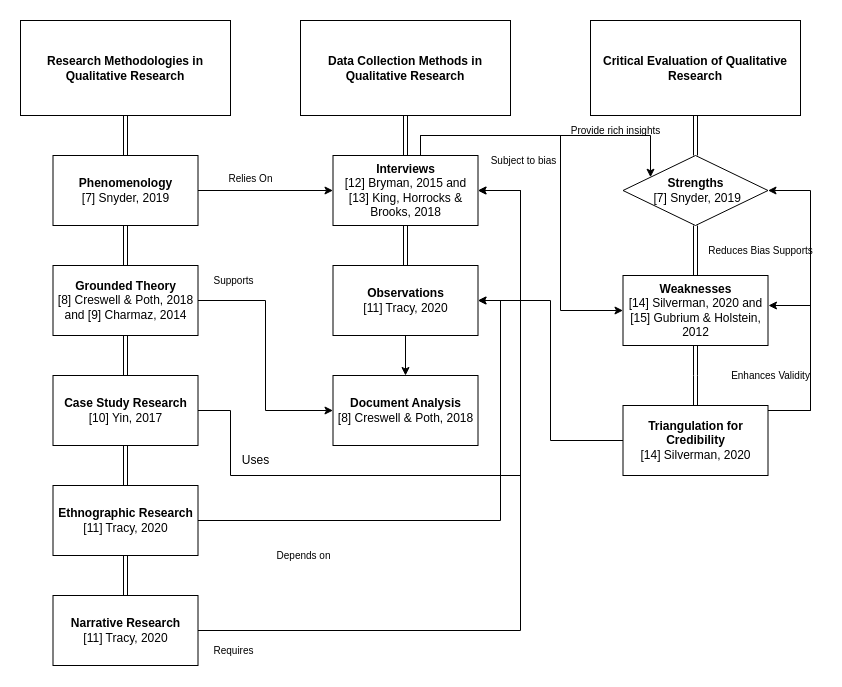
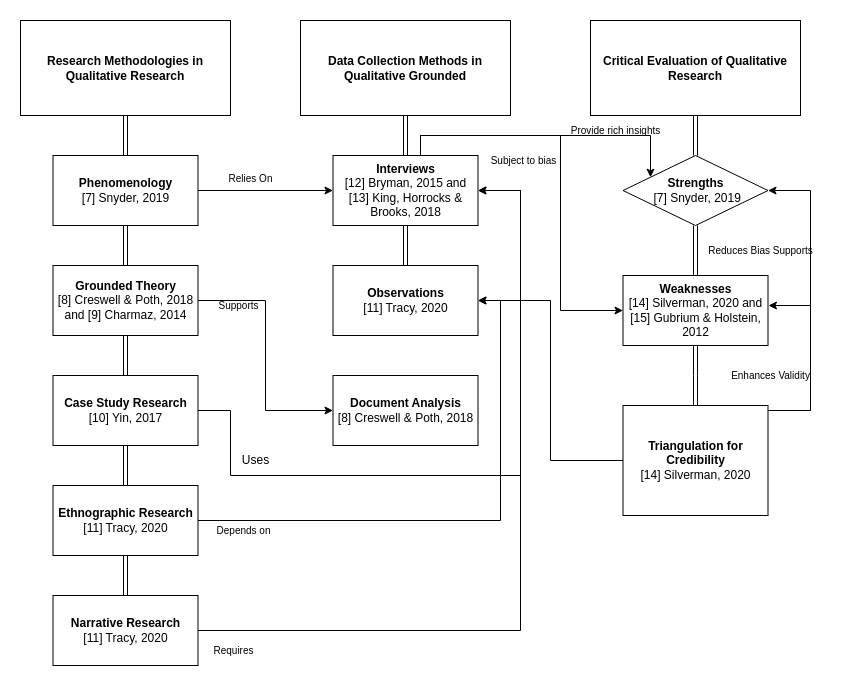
(406, 69) -> (406, 69)
(233, 281) -> (238, 306)
(406, 352) -> none
(696, 441) -> (696, 461)
(303, 556) -> (243, 531)
